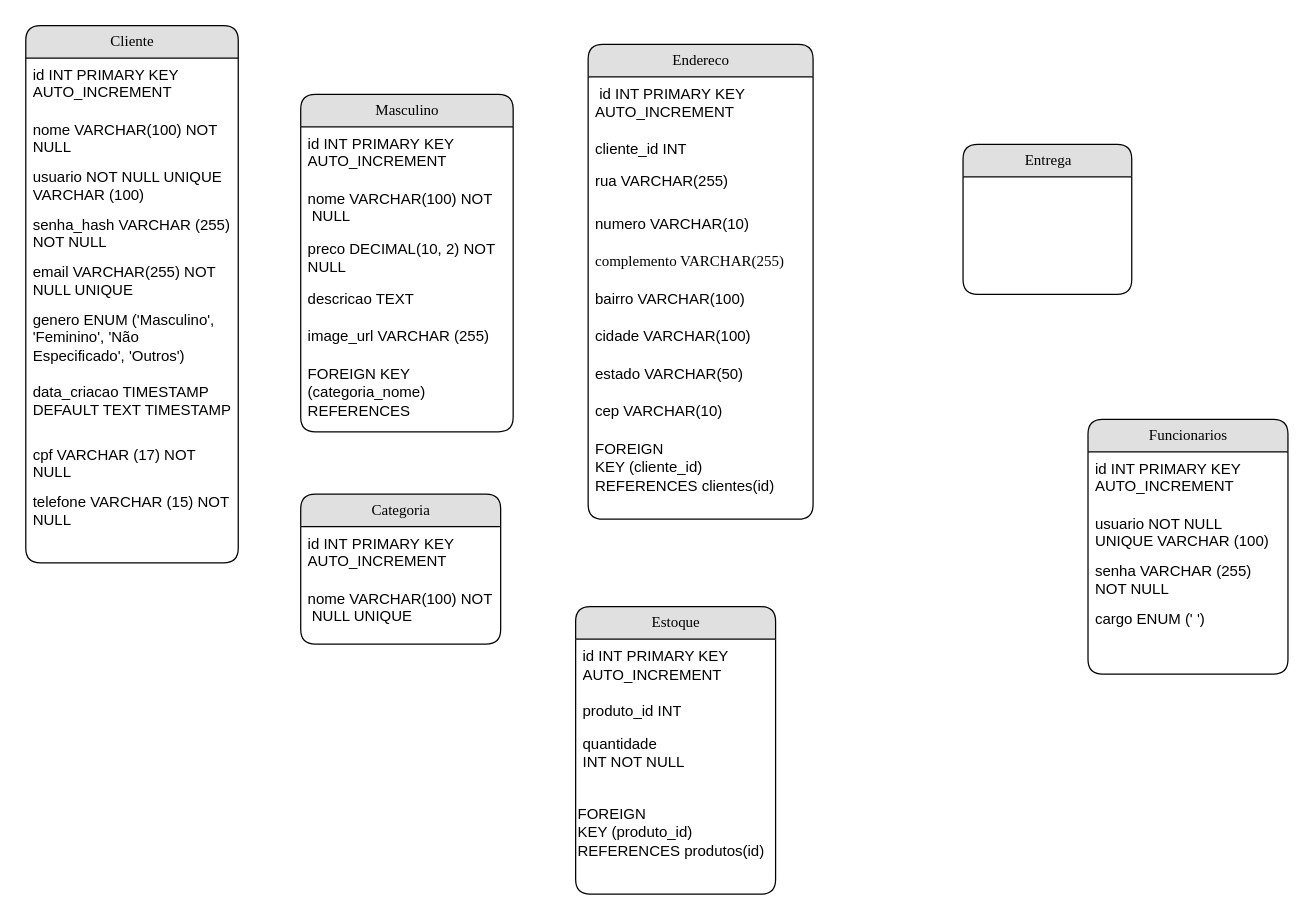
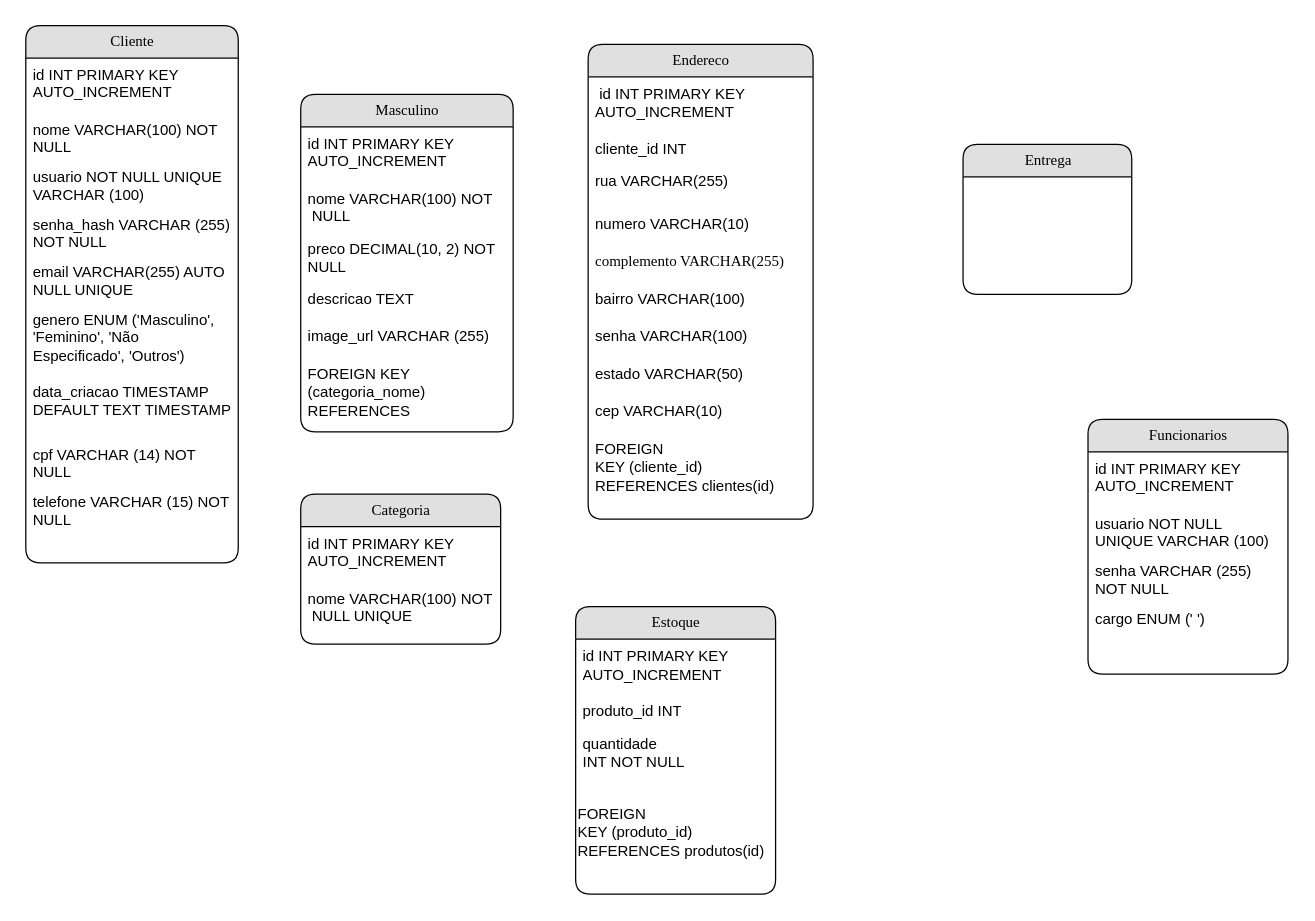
(133, 282) -> (133, 282)
(672, 337) -> (669, 337)
(130, 456) -> (130, 456)
